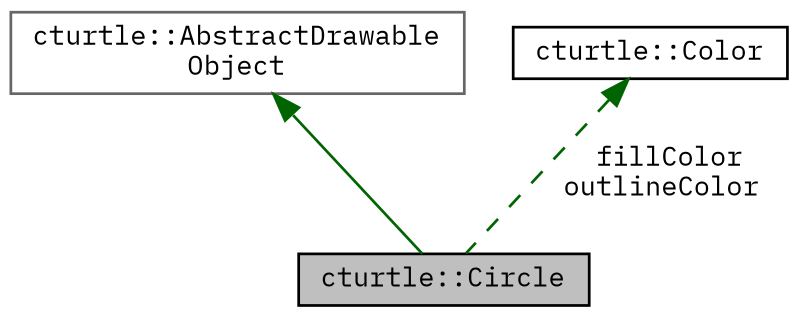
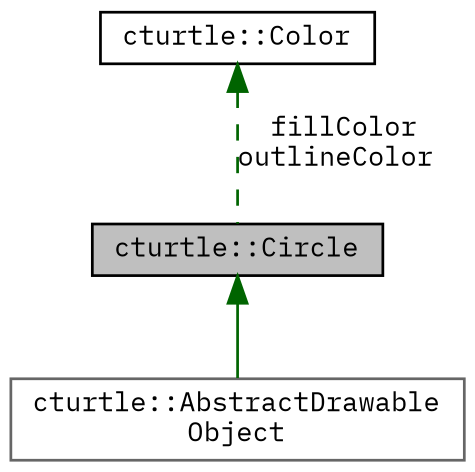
(358, 184) -> (238, 341)
